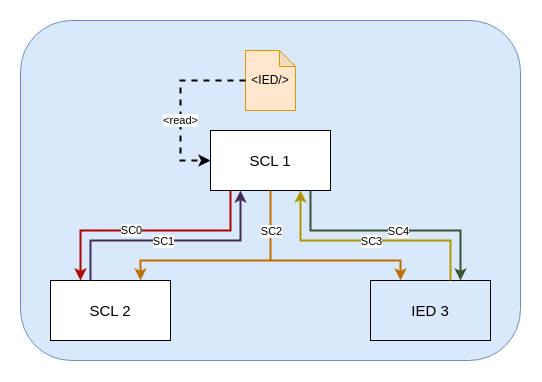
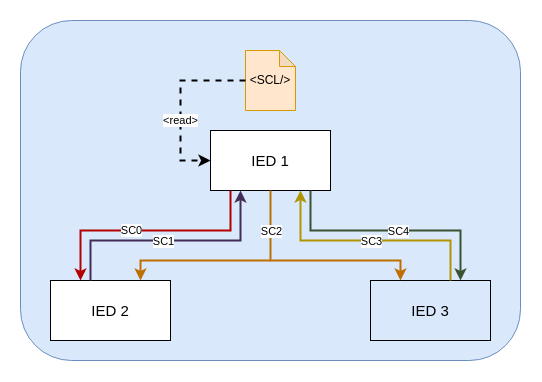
(271, 81) -> (271, 81)
(271, 161) -> (271, 161)
(111, 311) -> (111, 311)
